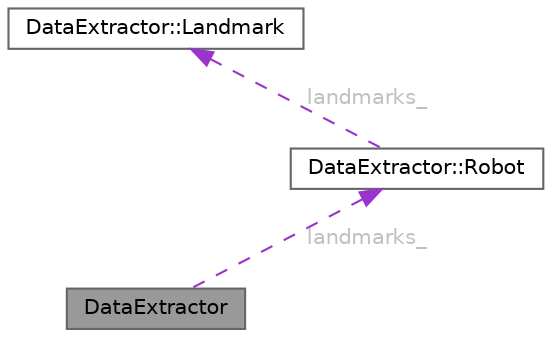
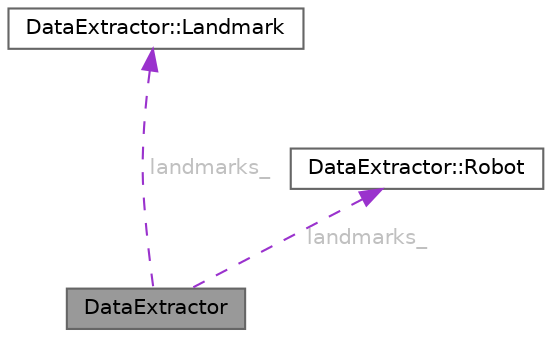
(296, 104) -> (143, 180)
